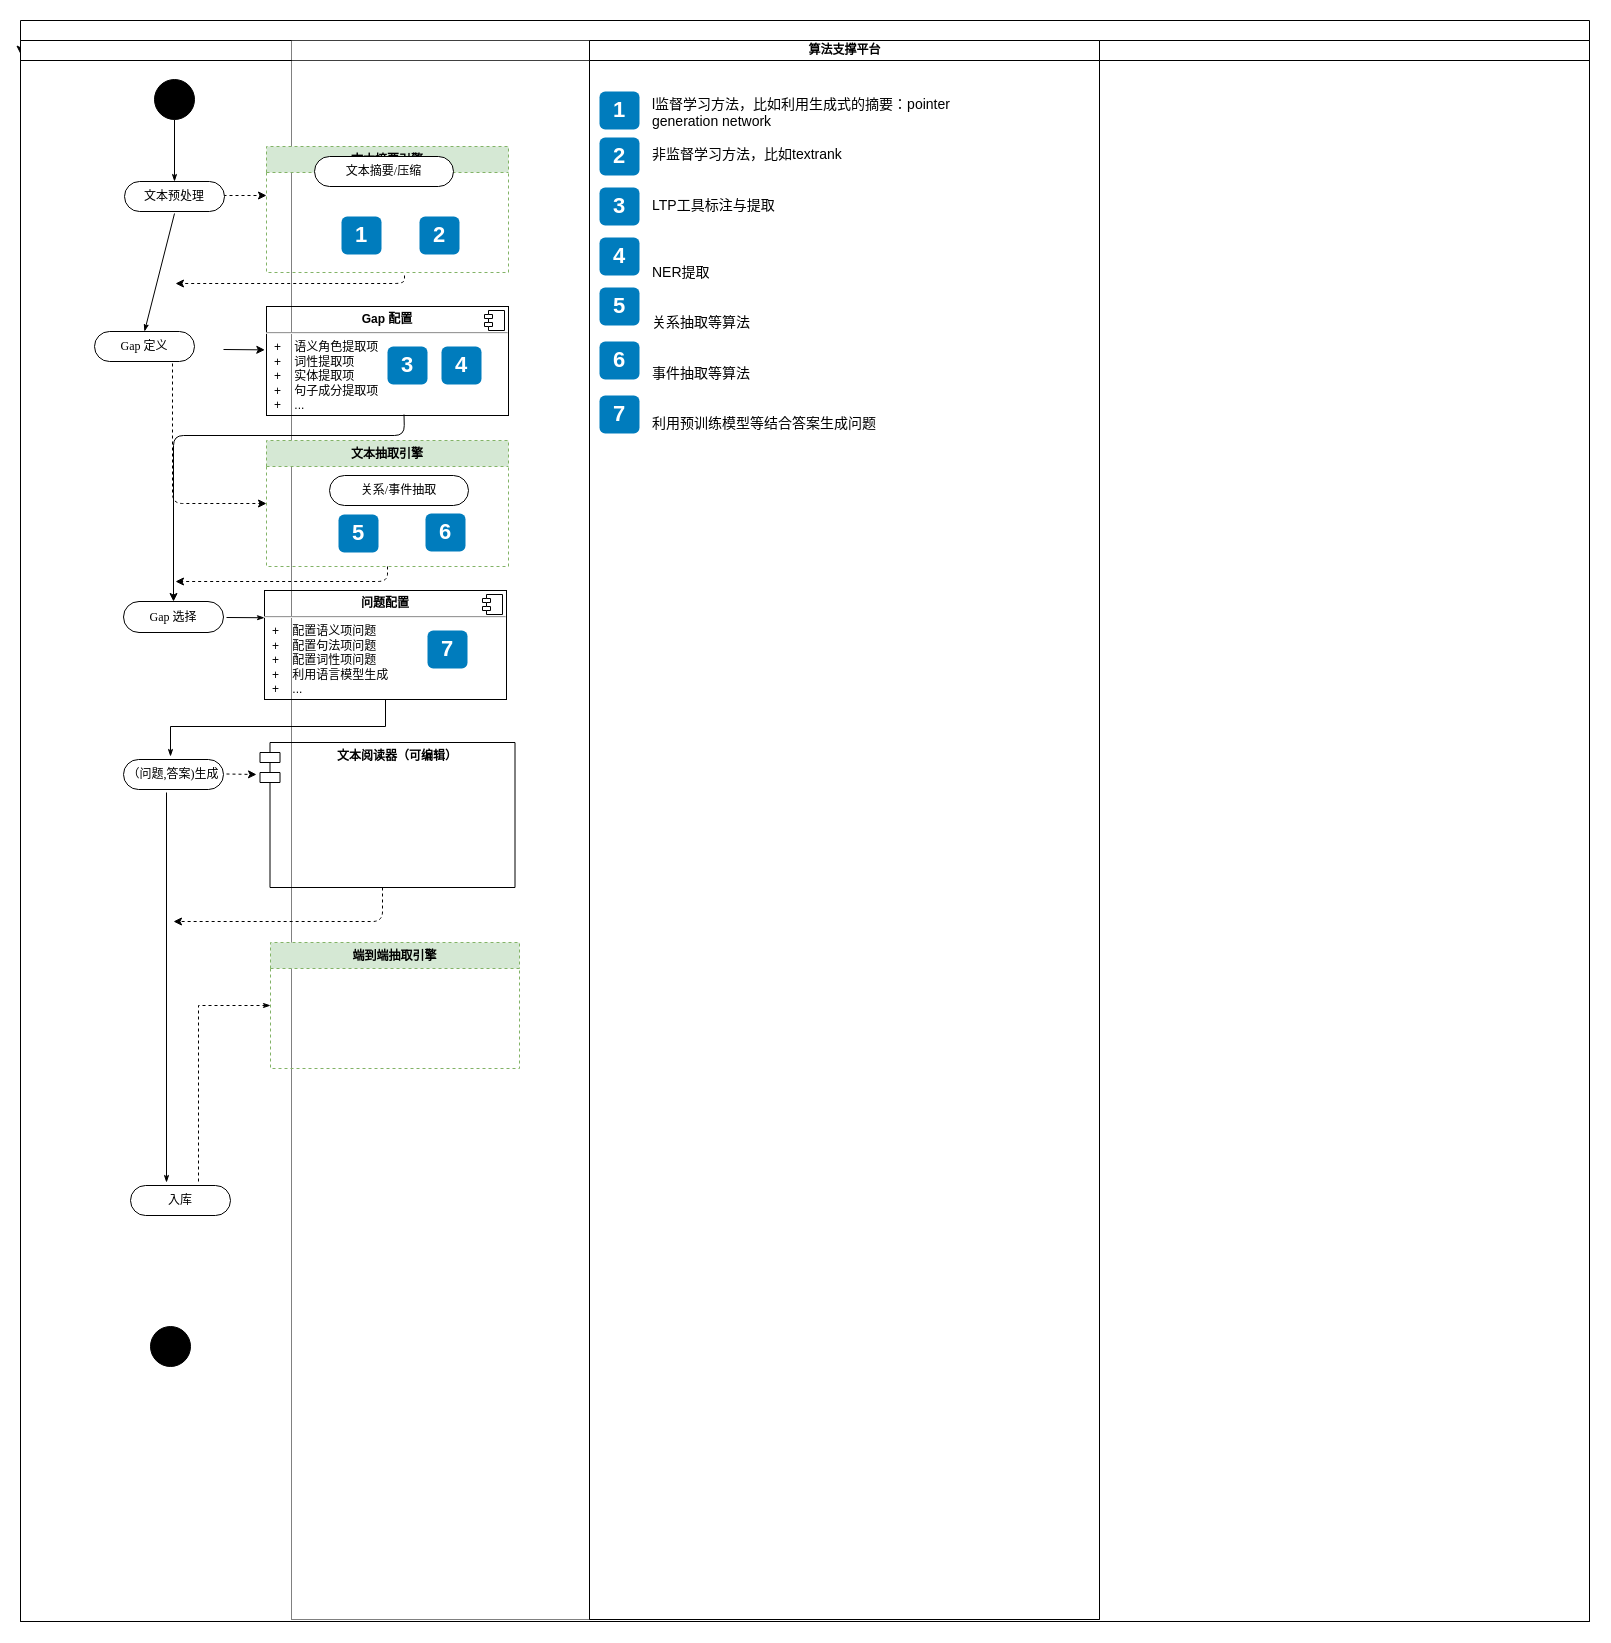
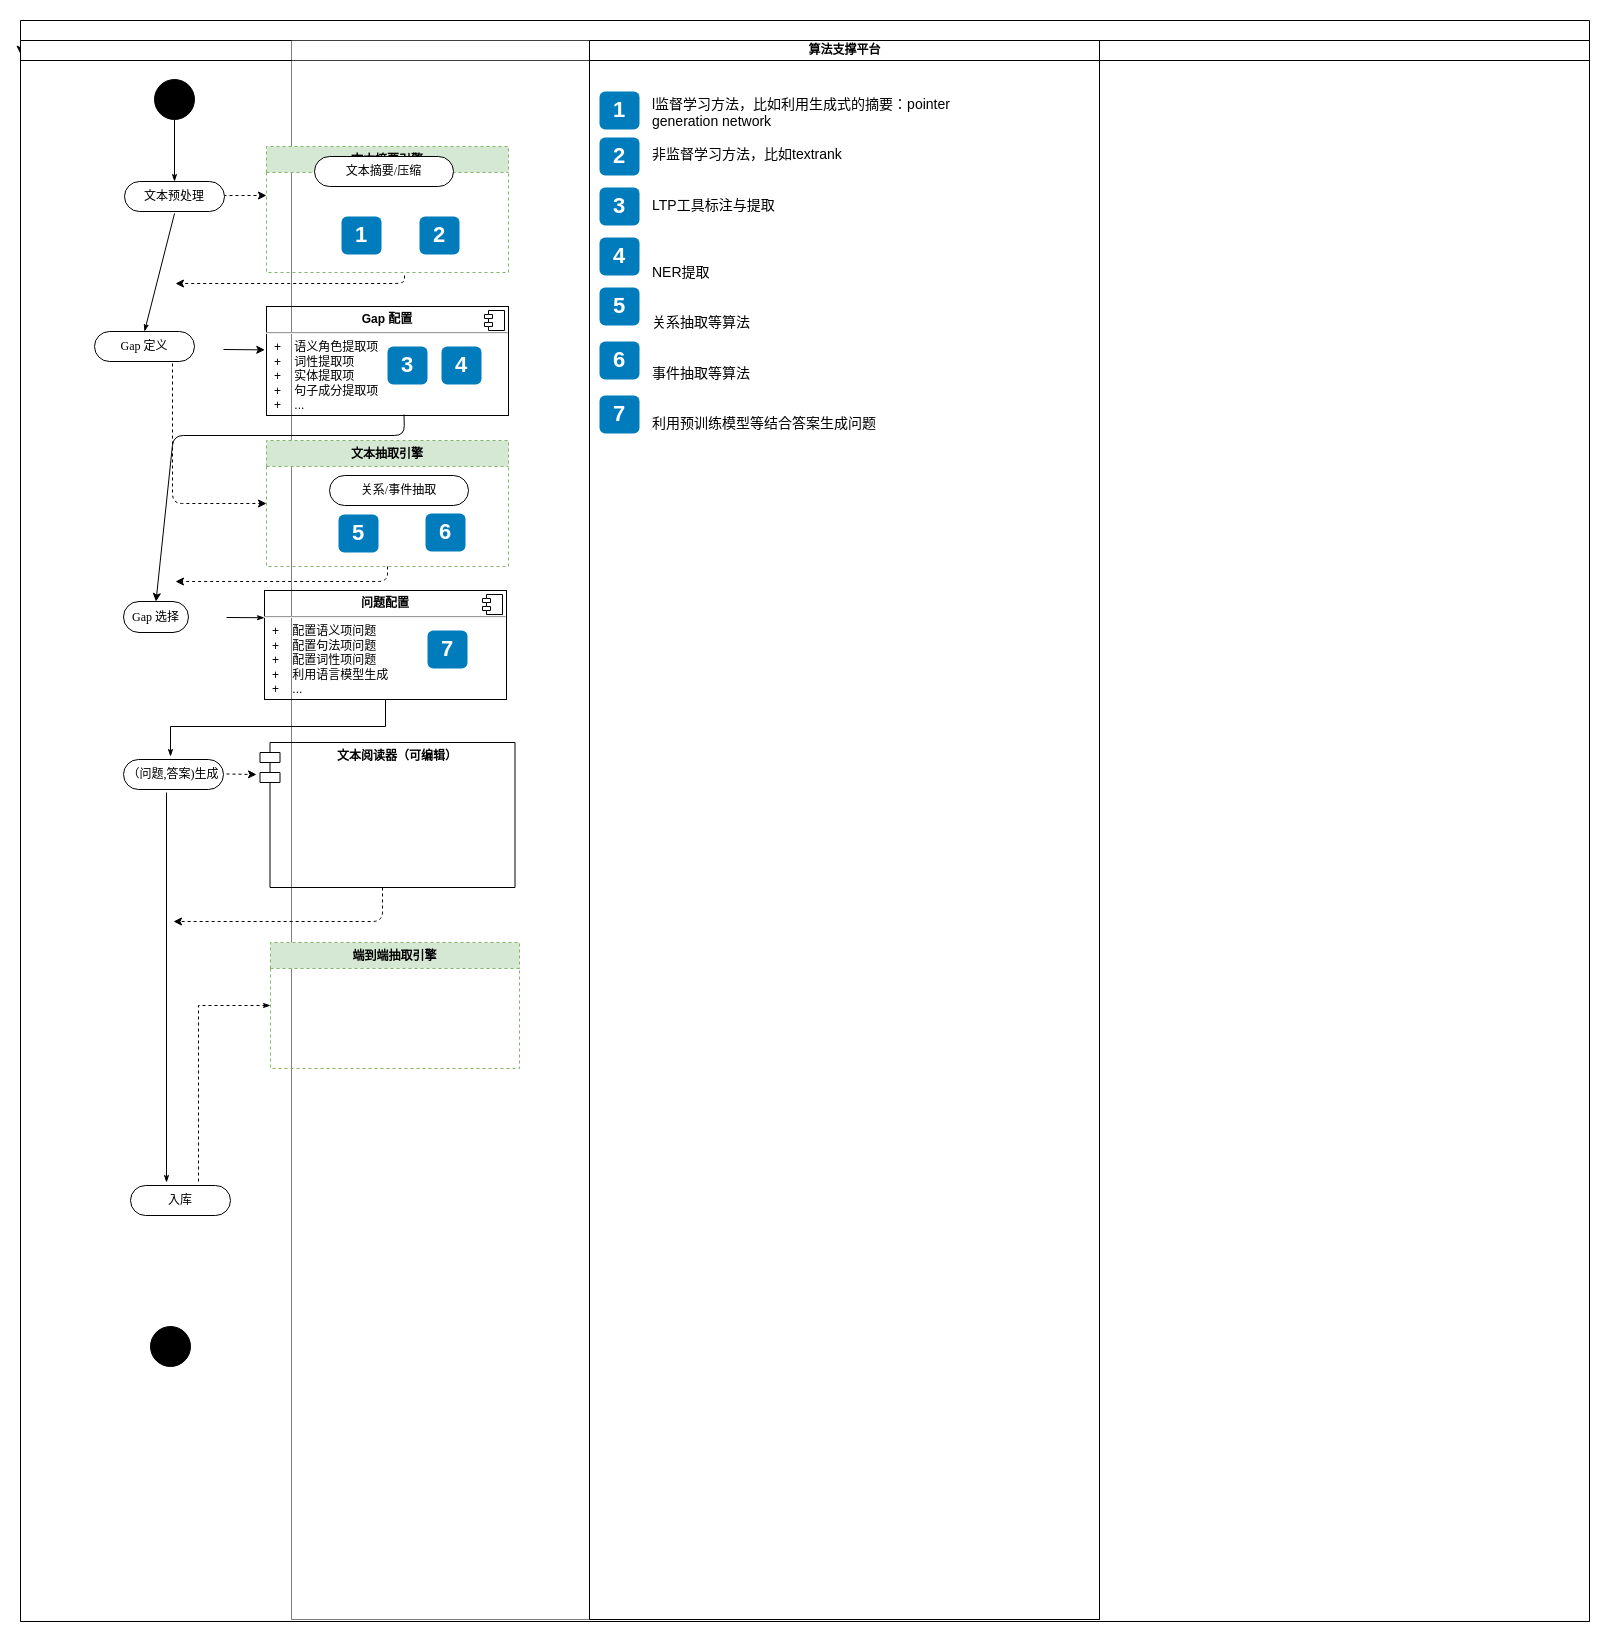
(174, 617) -> (156, 617)
